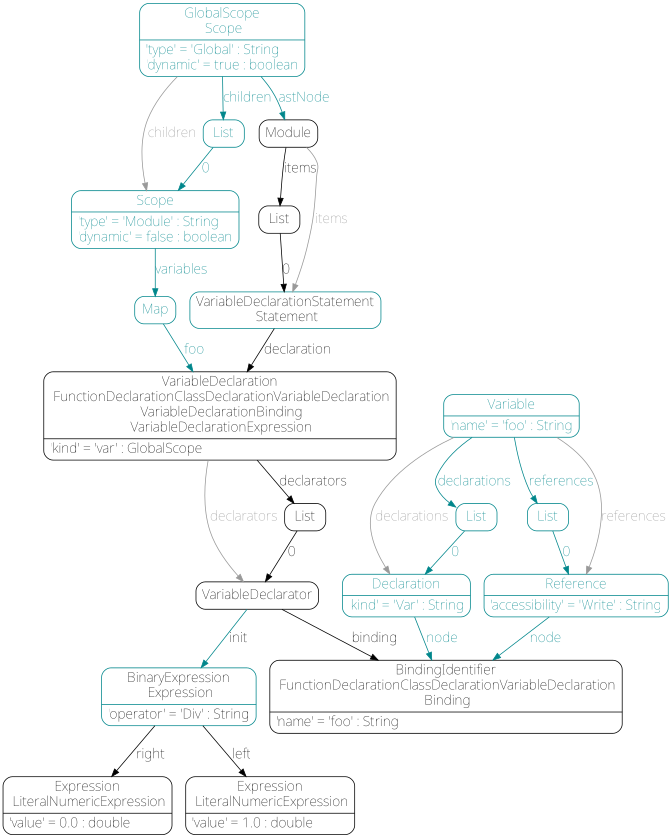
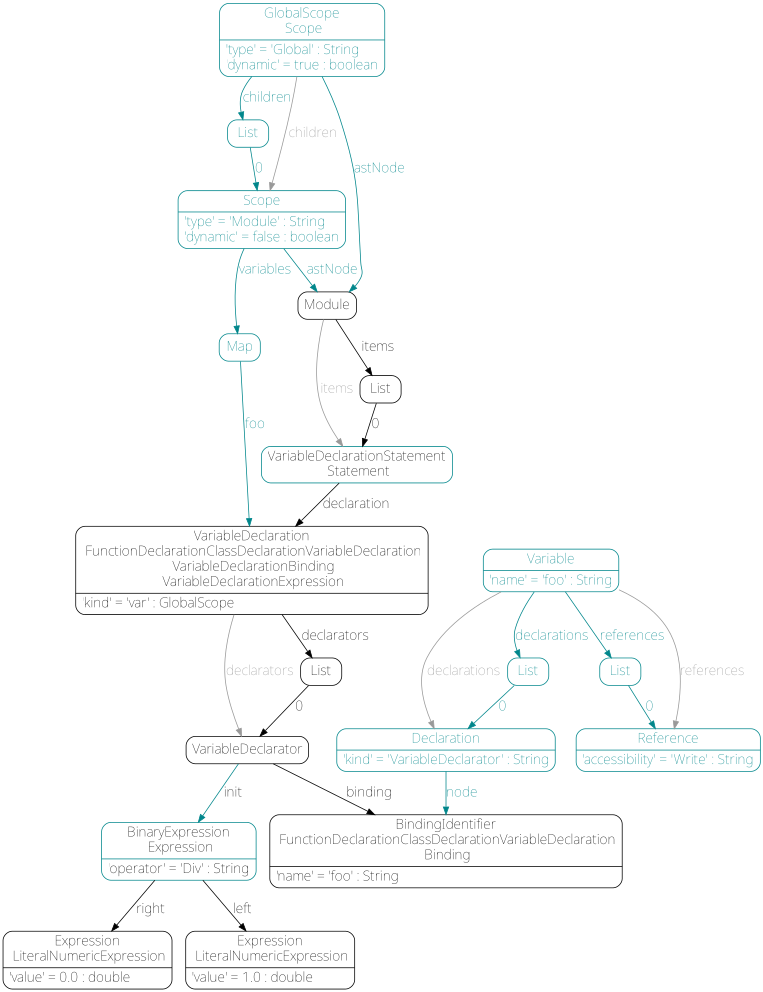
none -> (298, 267)
(406, 605) -> (446, 760)
(524, 636) -> none
